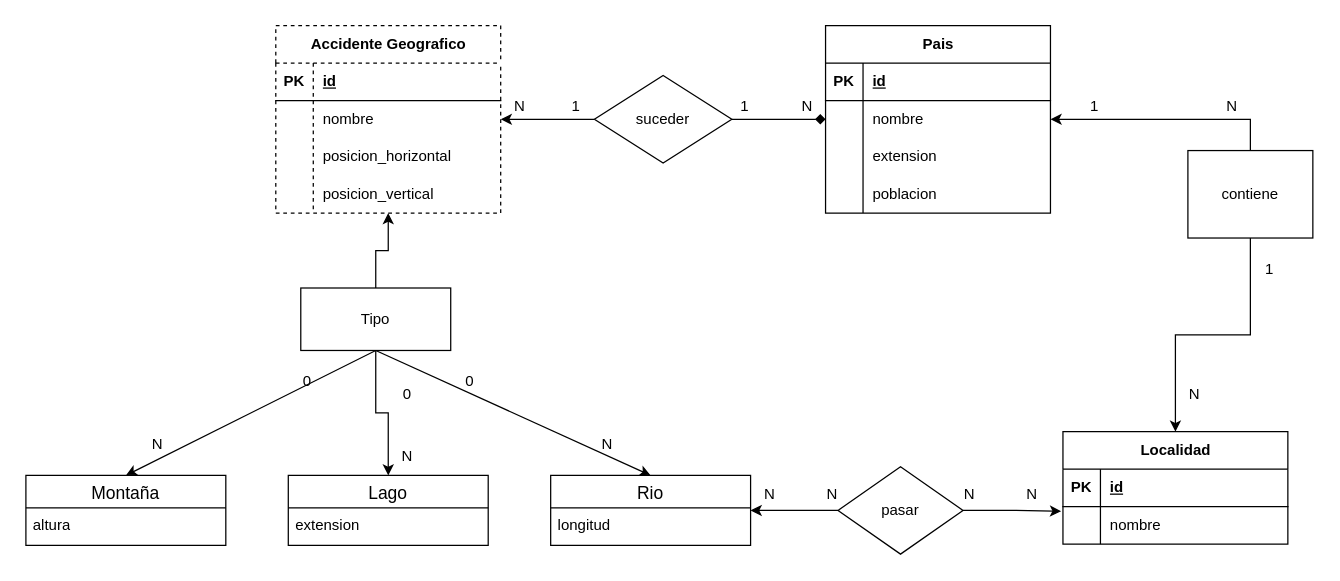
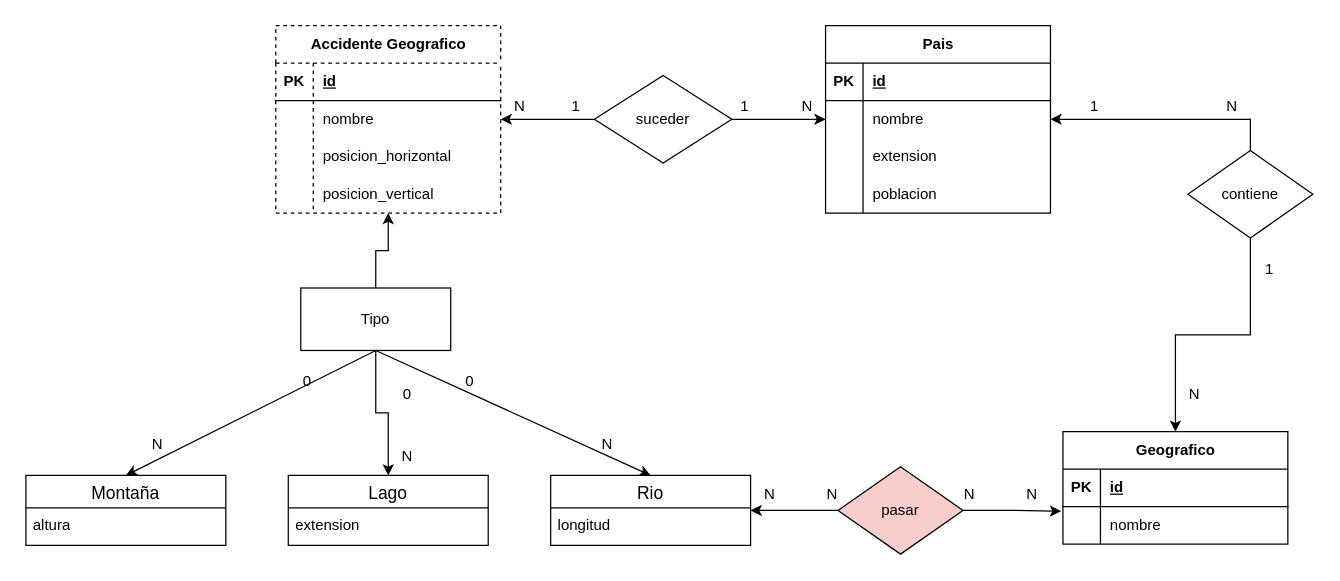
(815, 119) -> (816, 119)
(1251, 194) -> (1251, 194)
(1176, 451) -> (1176, 451)
(901, 511) -> (901, 511)
